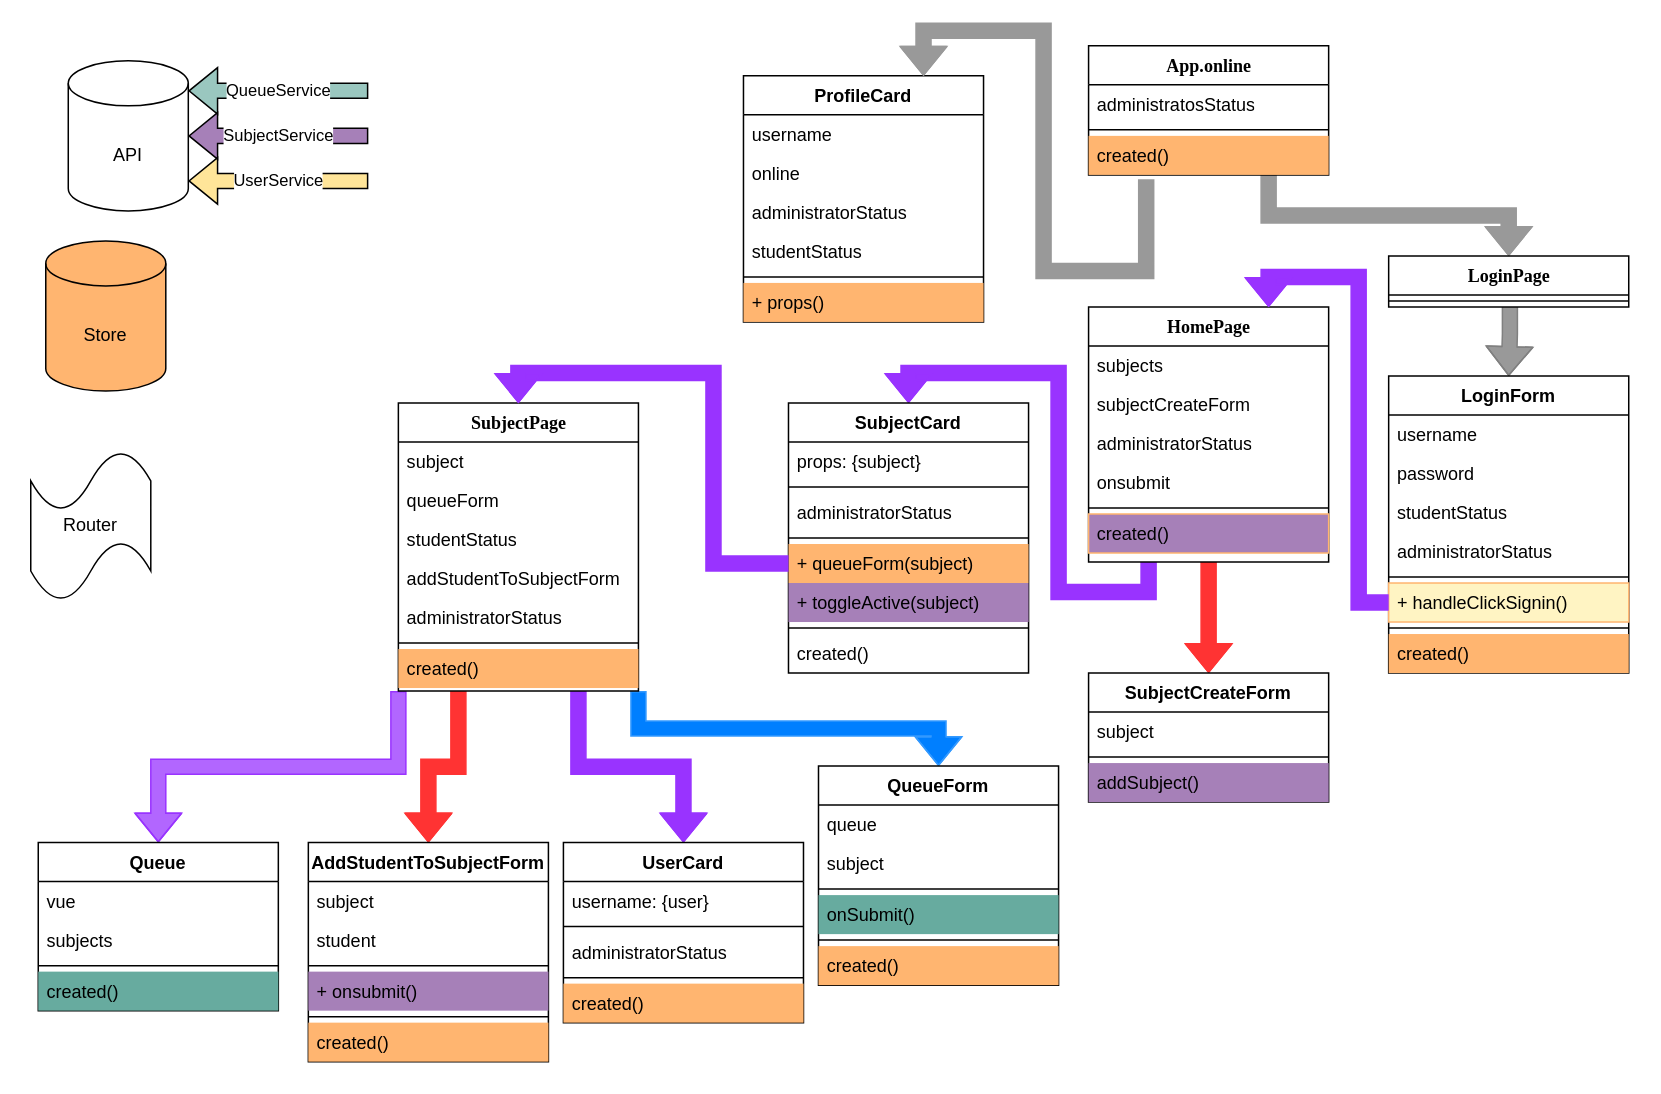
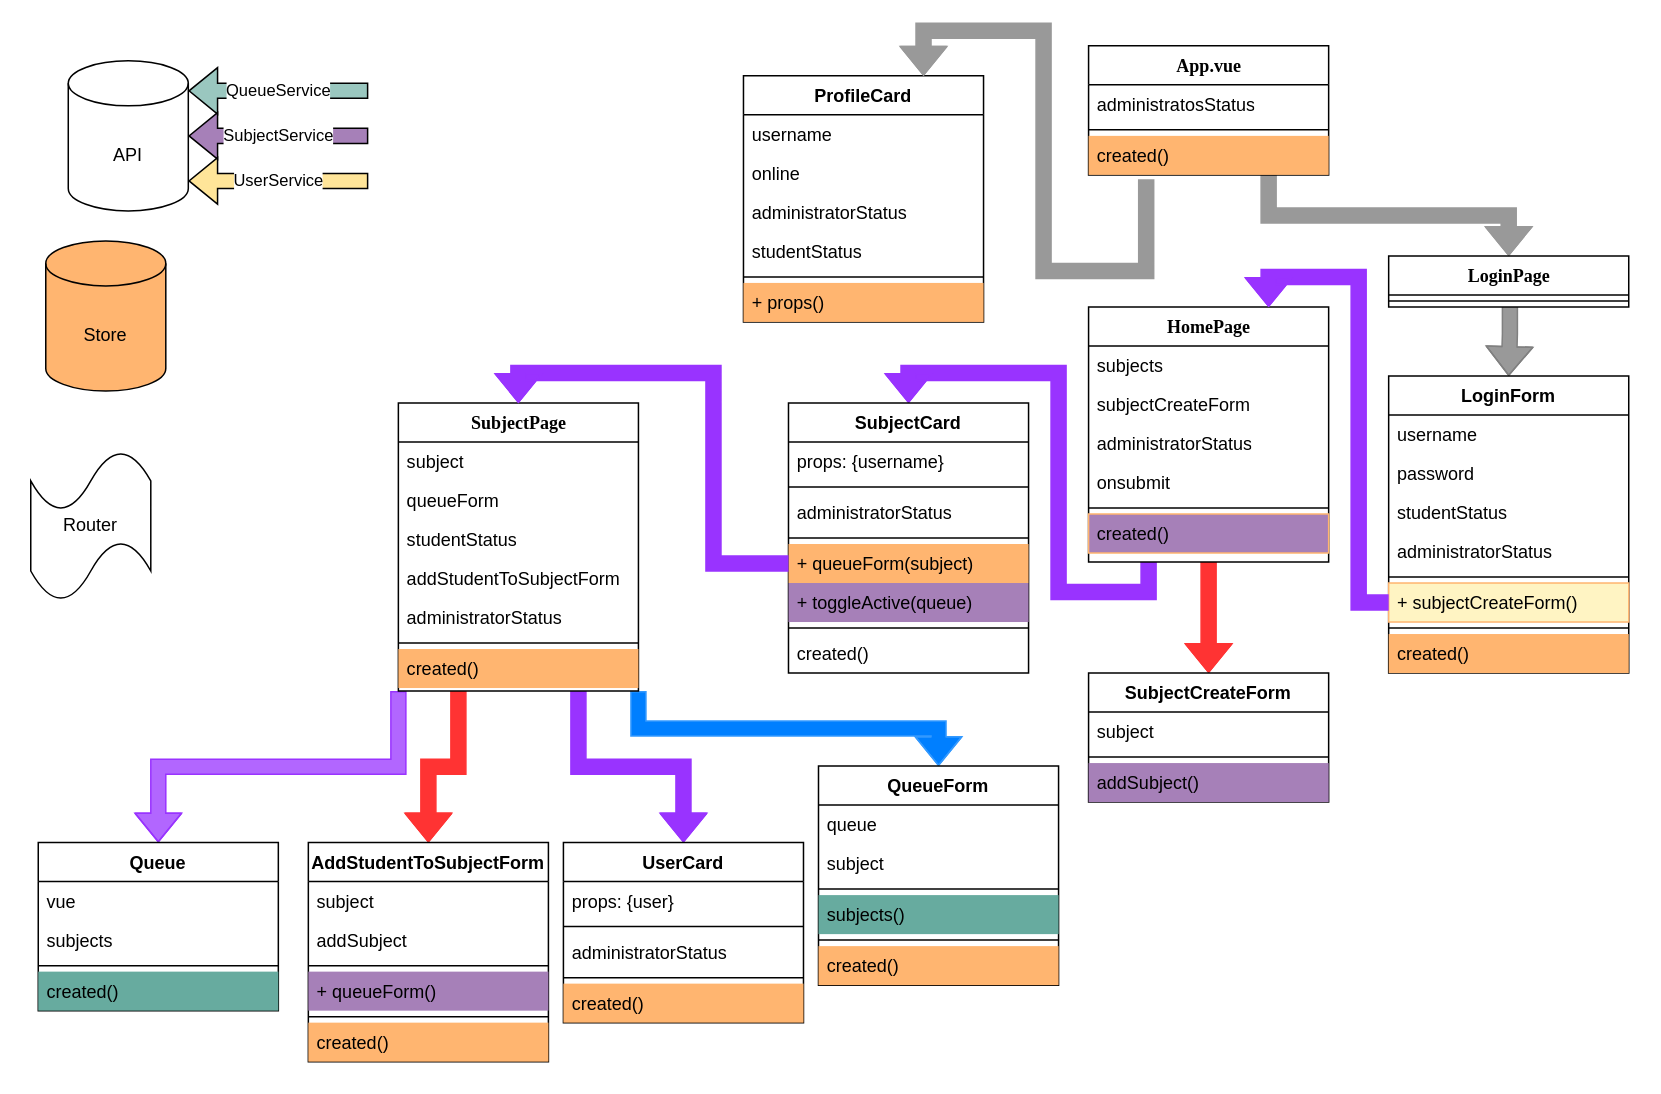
(1209, 67) -> (1209, 67)
(872, 462) -> (878, 462)
(905, 603) -> (895, 603)
(1488, 603) -> (1500, 603)
(647, 902) -> (632, 902)
(875, 915) -> (877, 915)
(352, 941) -> (367, 941)
(372, 992) -> (380, 992)
